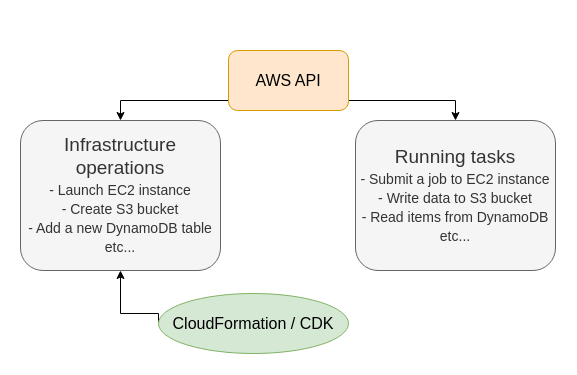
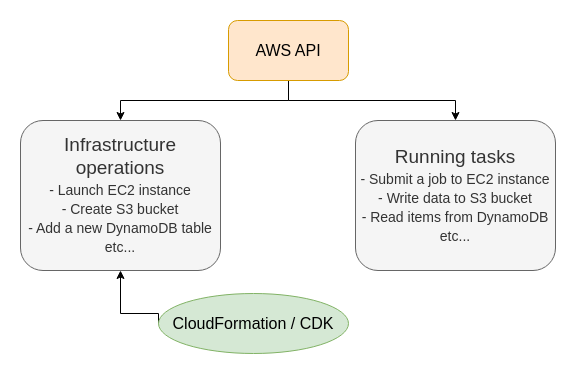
(289, 81) -> (289, 51)
